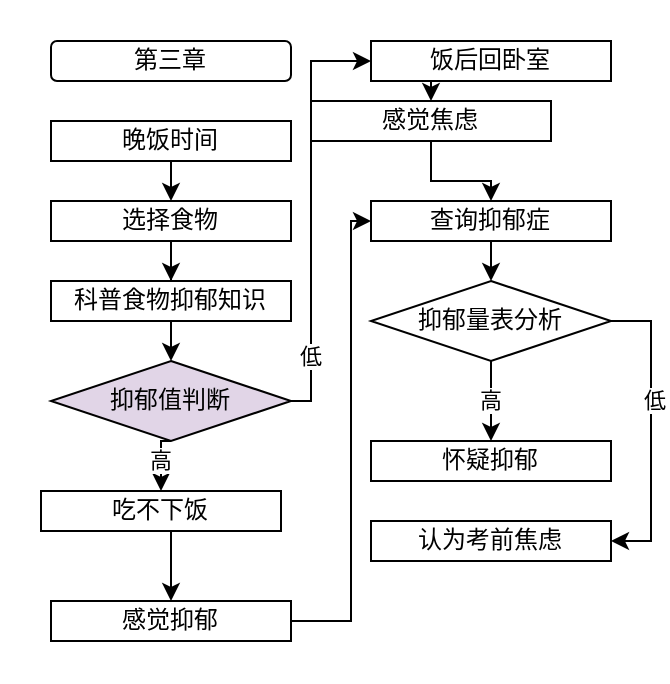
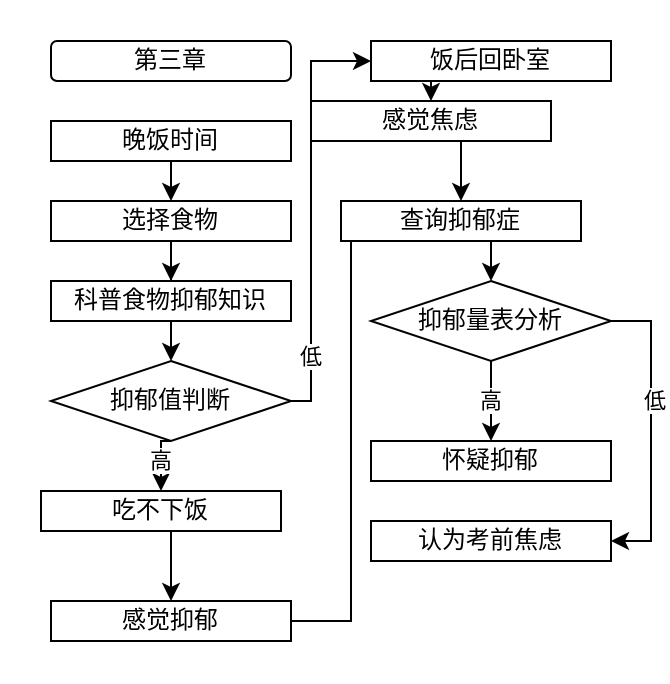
(491, 221) -> (461, 221)
(171, 401) -> (171, 401)
